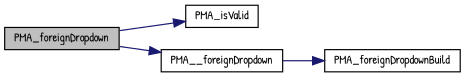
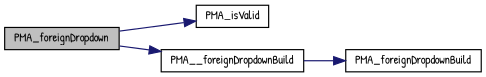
(222, 61) -> (232, 61)
